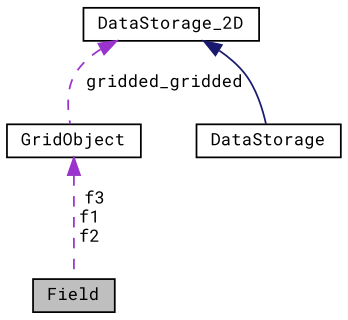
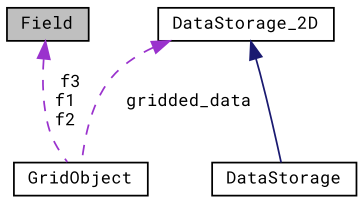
(160, 83) -> (184, 102)
(74, 227) -> (46, 113)
